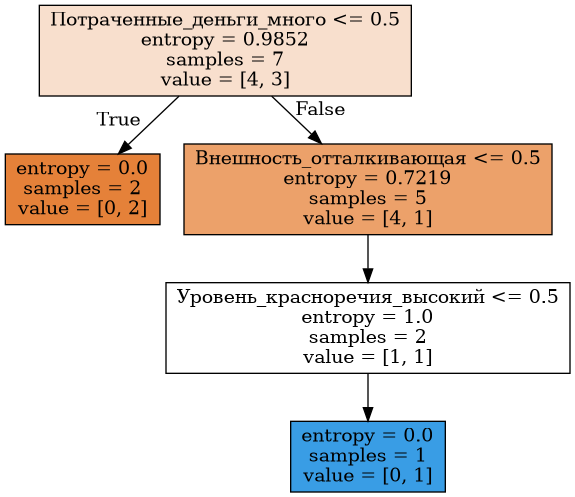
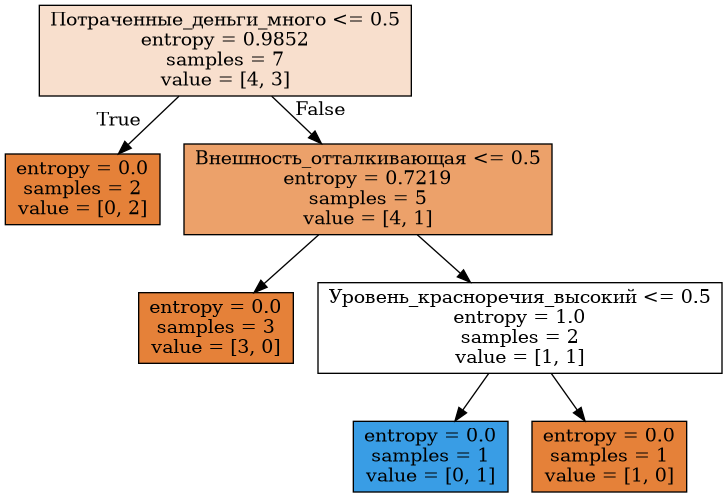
none -> (216, 328)
none -> (609, 457)
